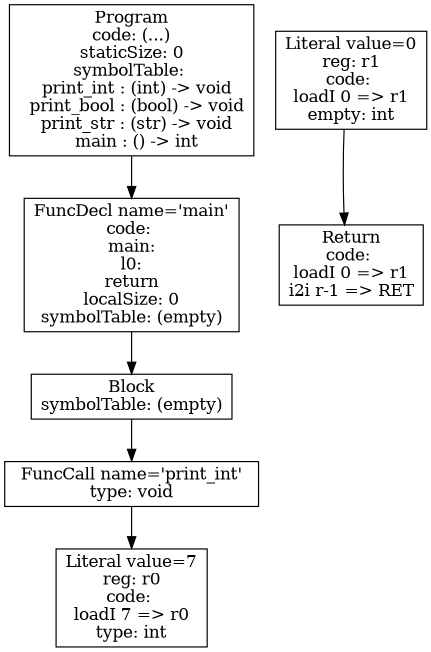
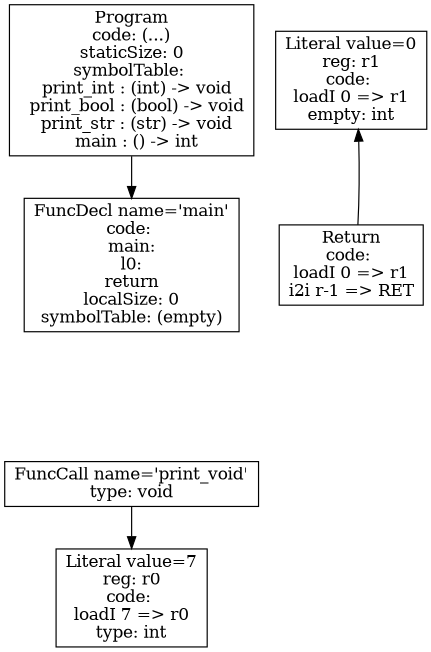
(343, 171) -> (359, 183)
(132, 397) -> none
(132, 484) -> (132, 484)
